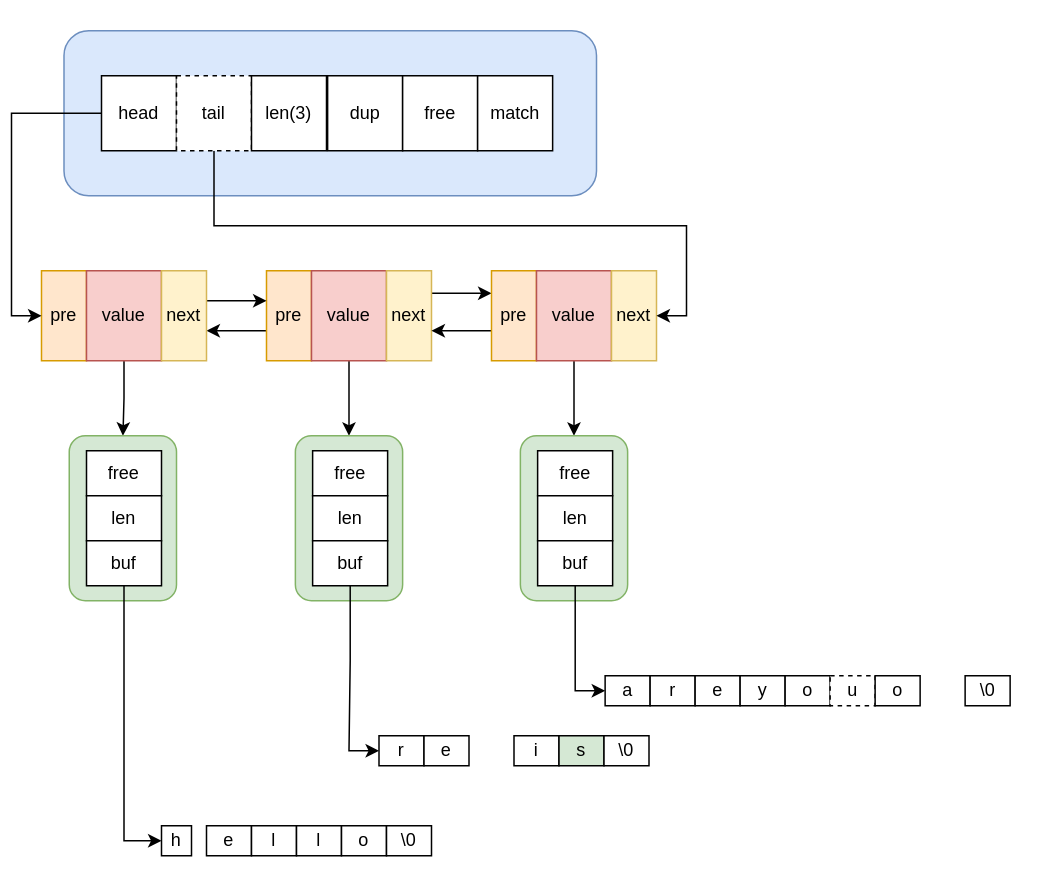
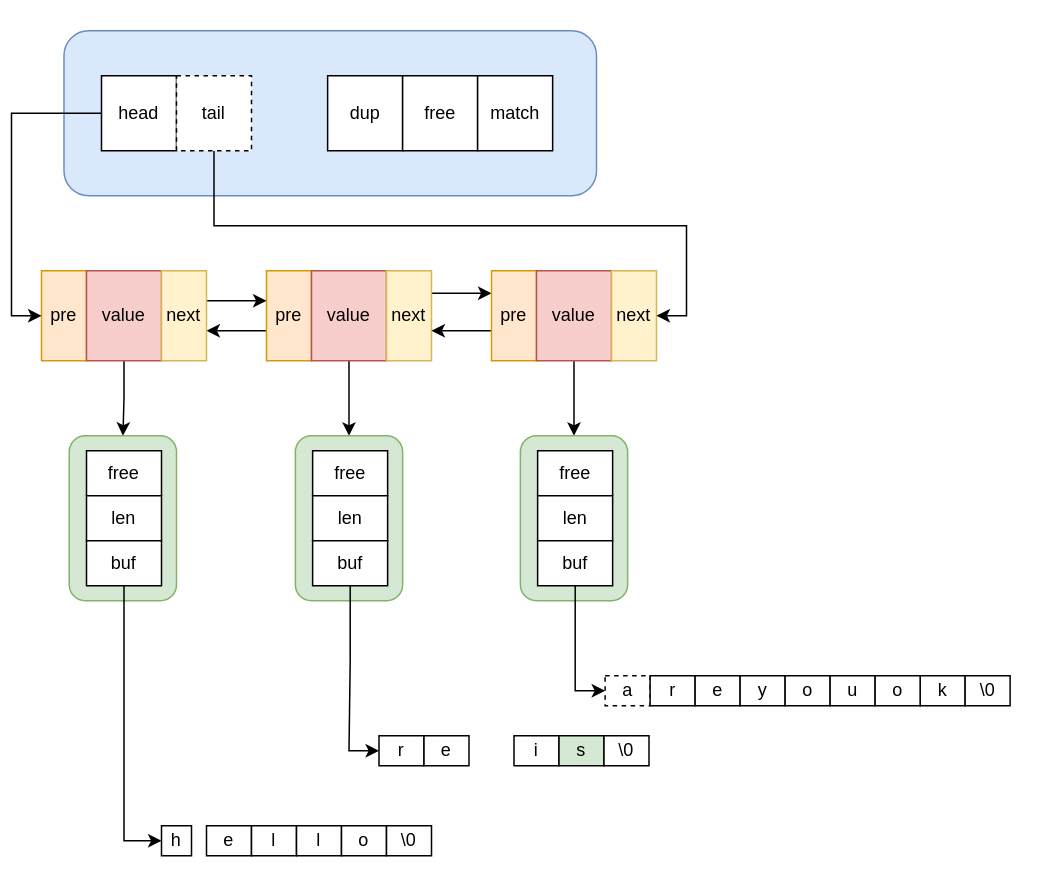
(289, 113) -> none
(627, 691) -> (627, 691)
(852, 691) -> (852, 691)
none -> (942, 691)
